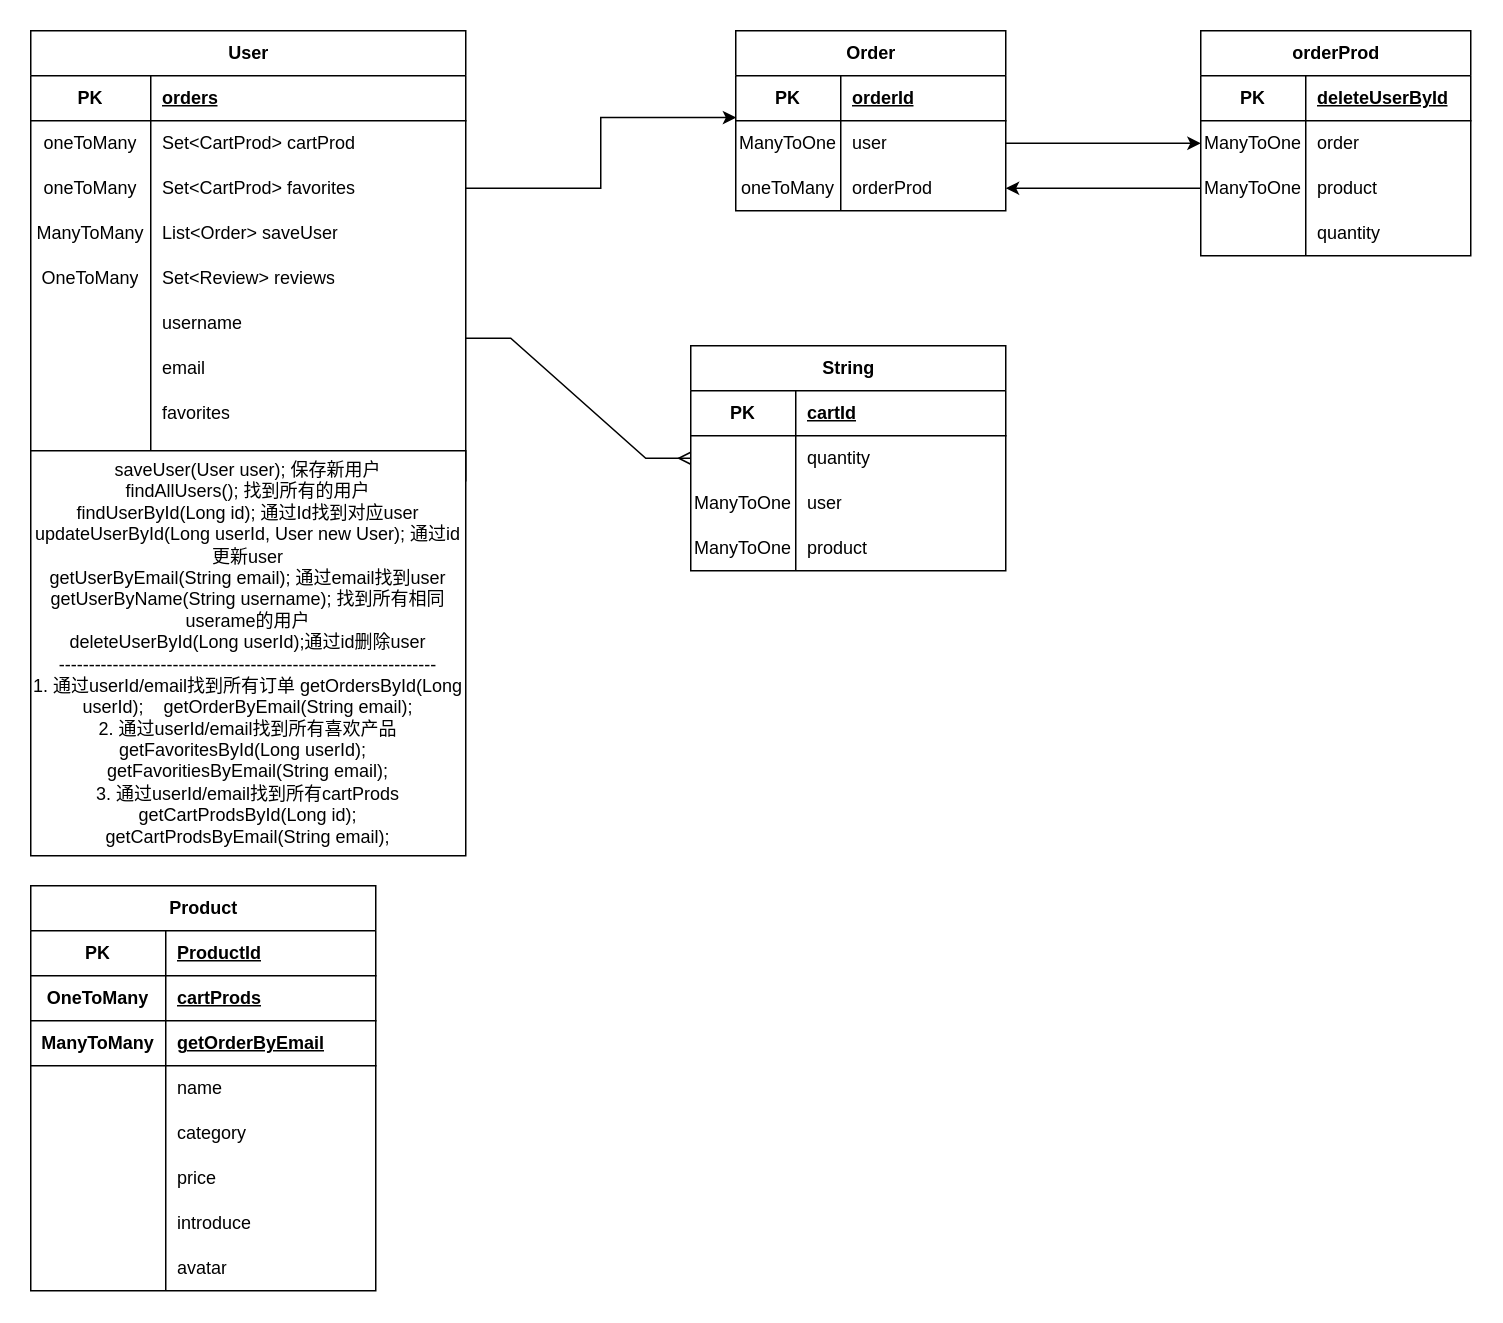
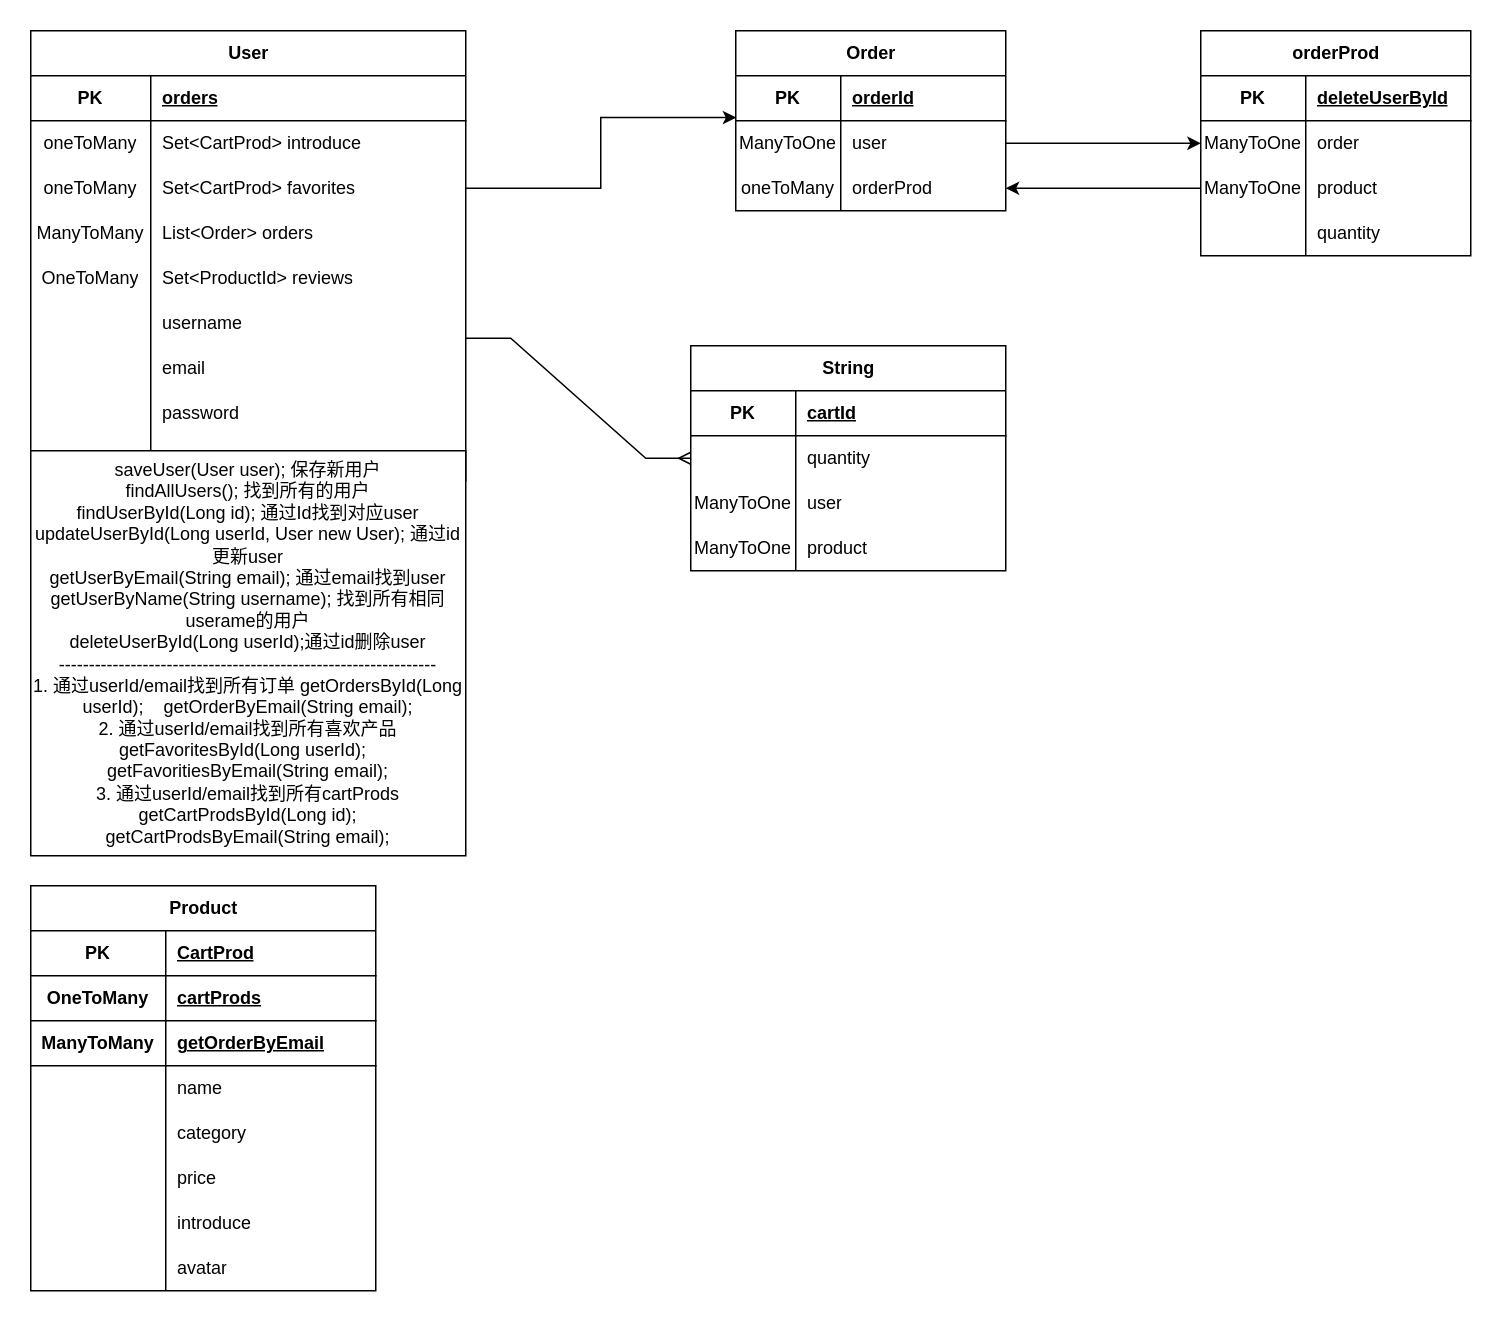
(271, 143) -> (274, 143)
(259, 233) -> (249, 233)
(251, 278) -> (269, 278)
(206, 413) -> (203, 413)
(223, 953) -> (218, 953)
